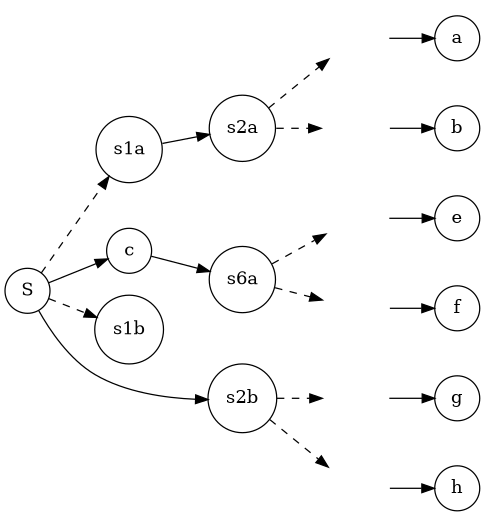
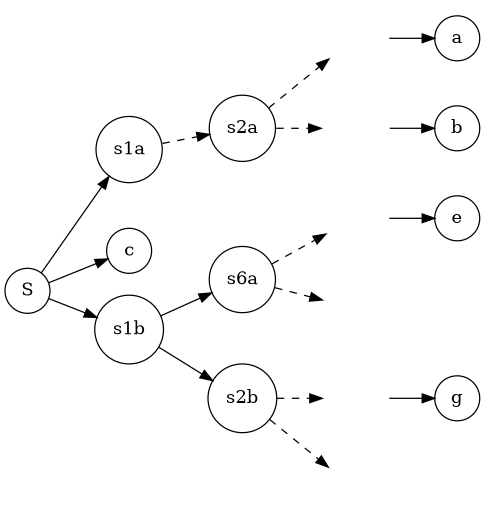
(180, 140) -> (180, 140)
(71, 230) -> (71, 230)
(174, 262) -> (180, 307)
(67, 306) -> (67, 306)
(457, 308) -> none
(103, 379) -> (180, 361)
(457, 488) -> none
